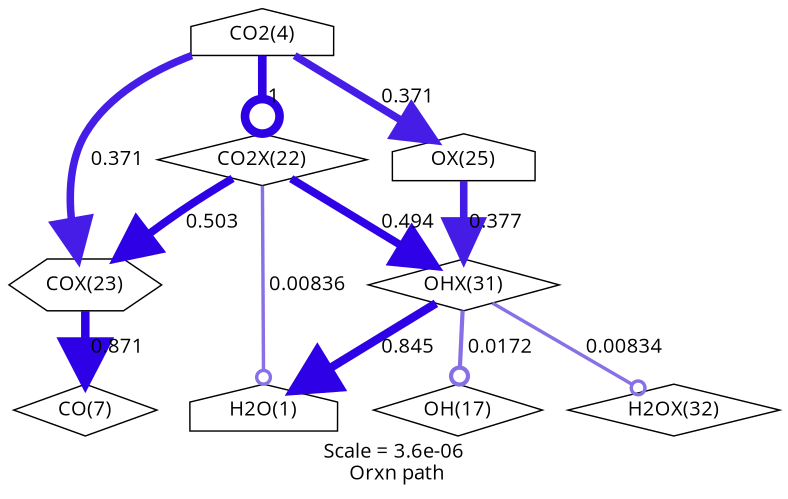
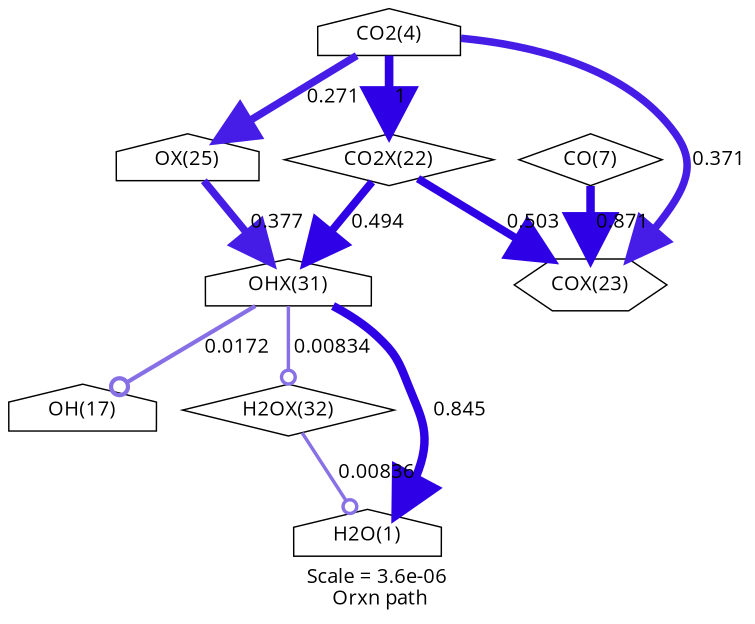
(262, 77) -> (389, 73)
(405, 97) -> (331, 97)
(263, 278) -> (324, 467)
(464, 285) -> (288, 285)
(85, 326) -> (591, 201)
(458, 410) -> (83, 410)
